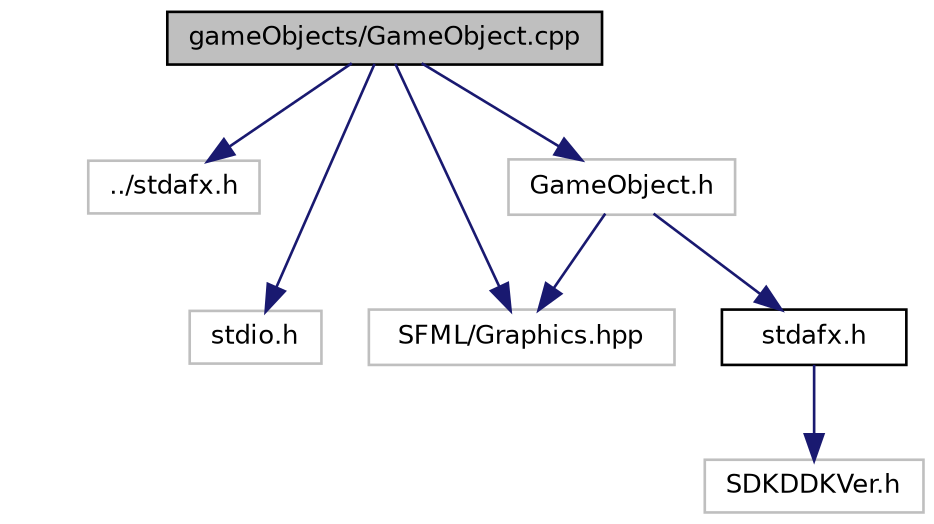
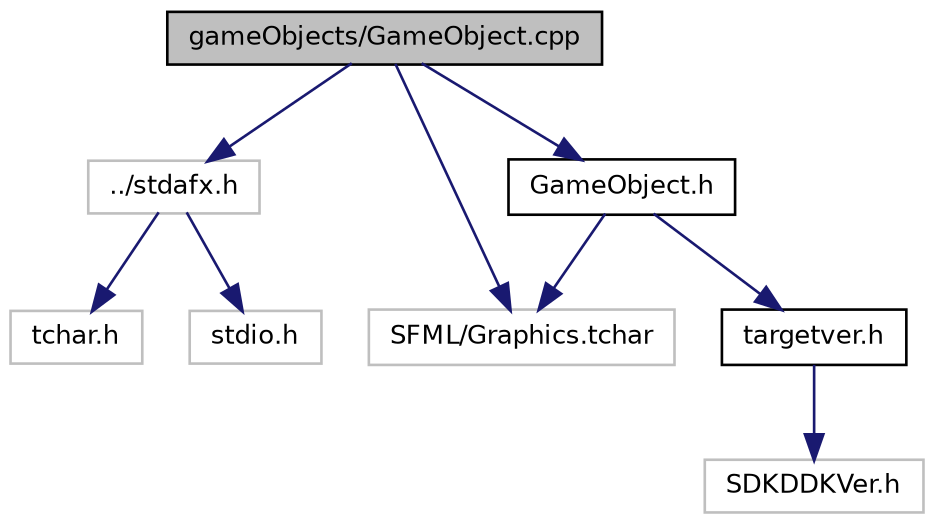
(325, 176) -> (208, 250)
(622, 187) -> (622, 187)
none -> (76, 337)
(522, 337) -> (522, 337)
(814, 337) -> (814, 337)
